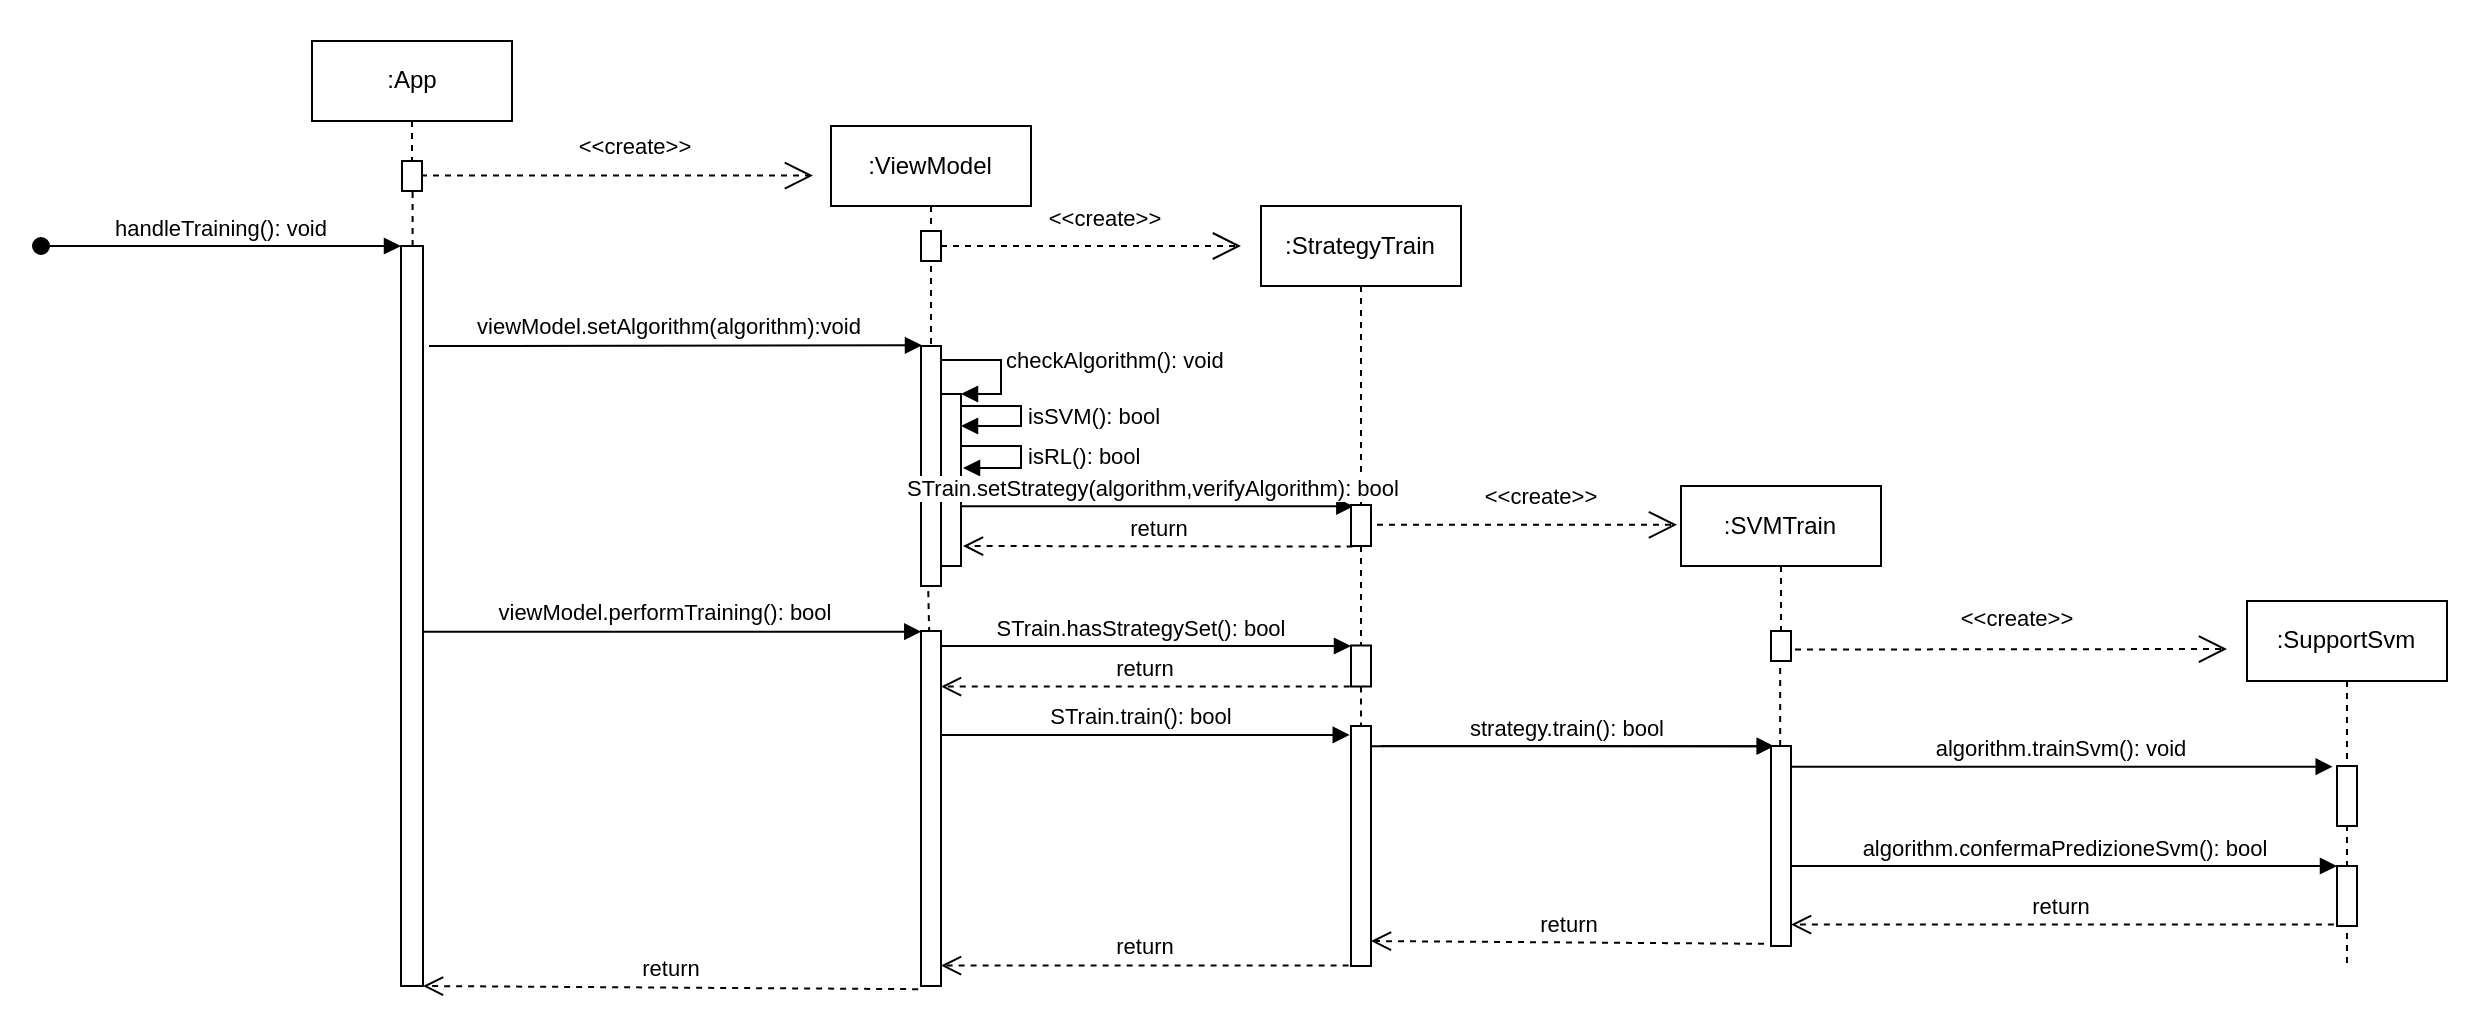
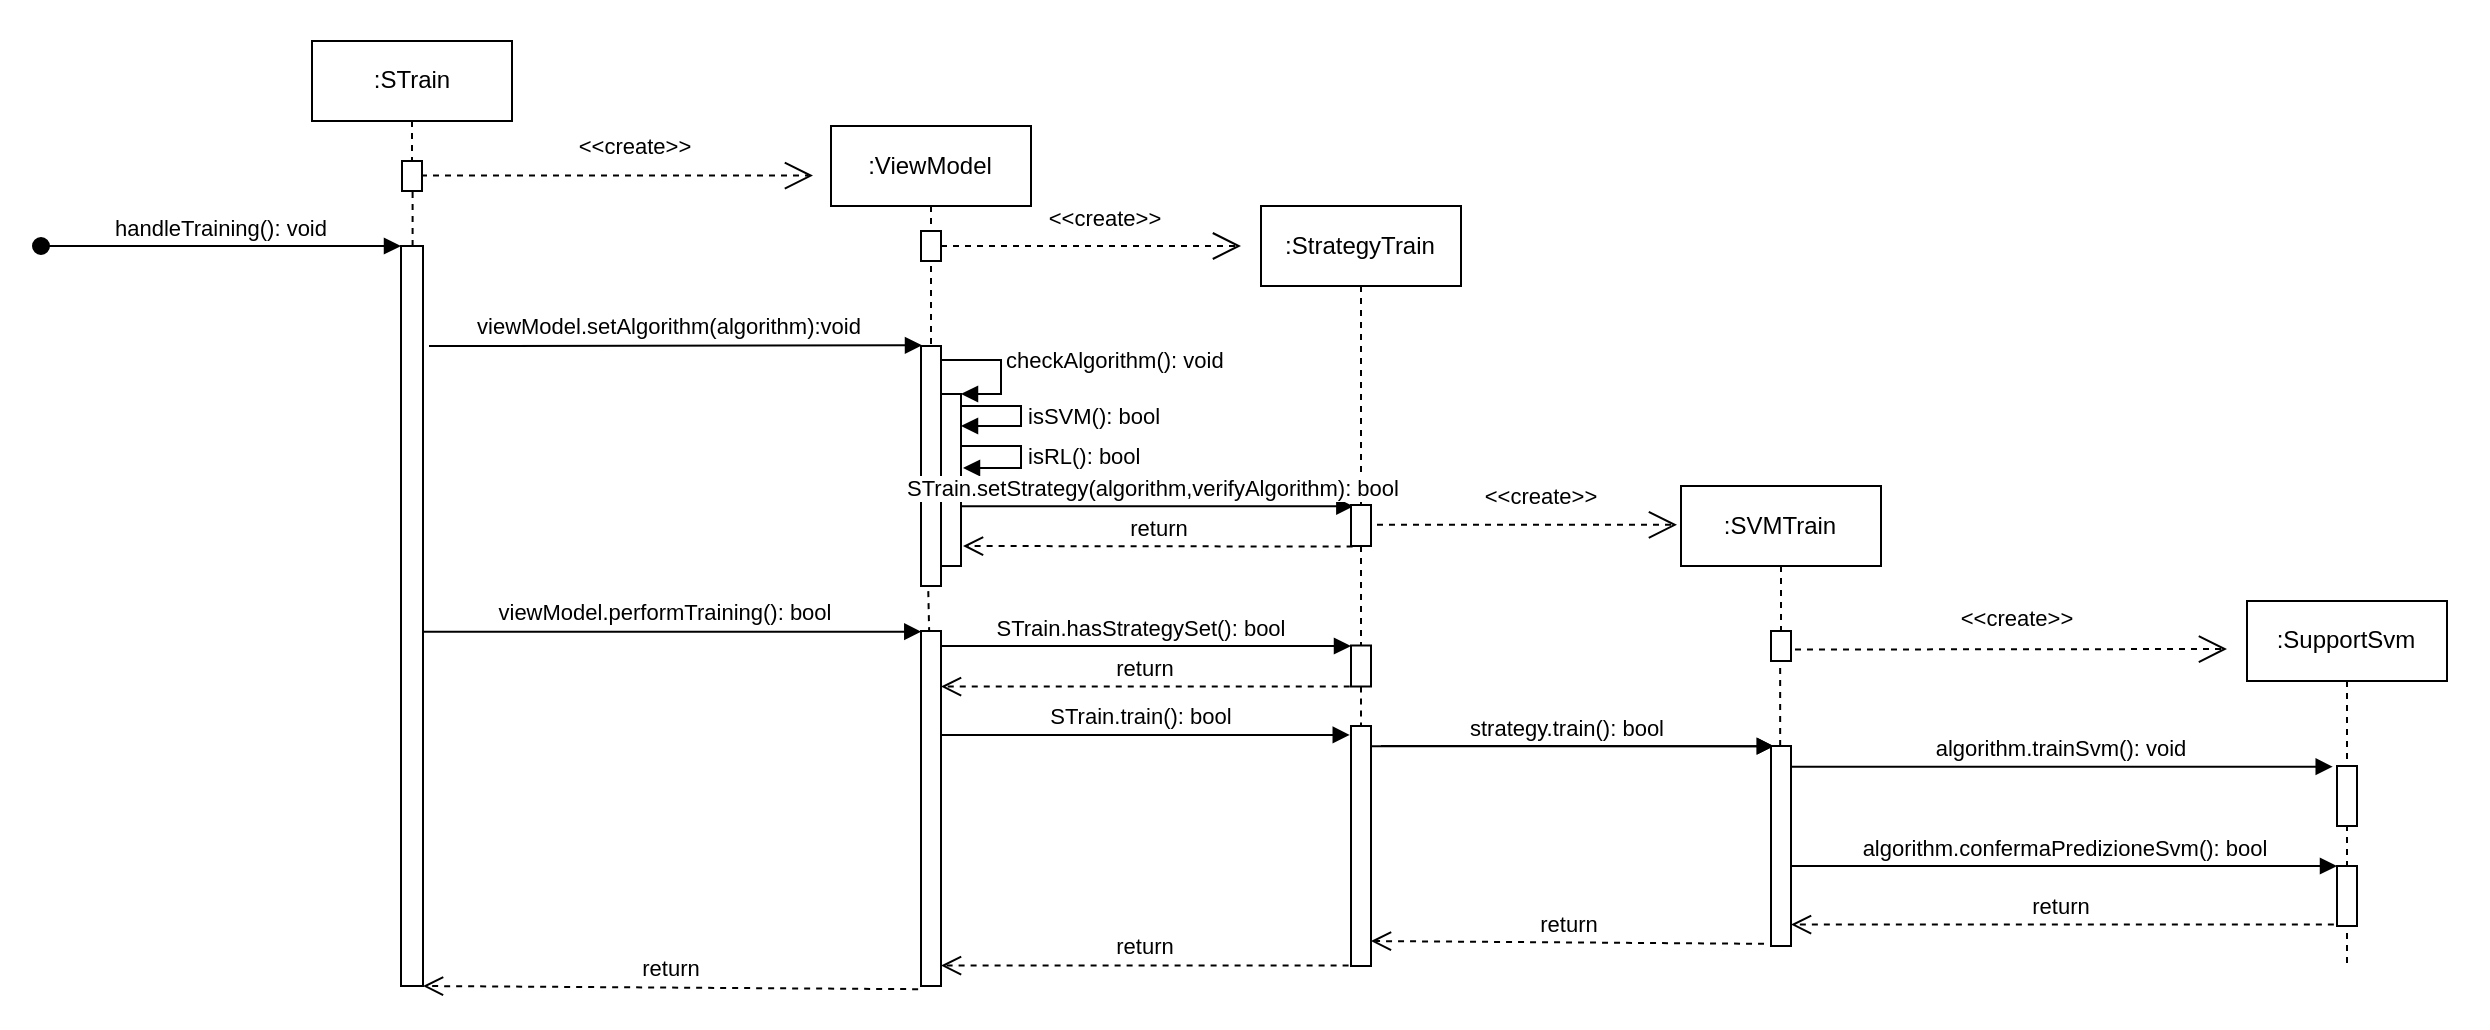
(413, 81) -> (413, 81)
